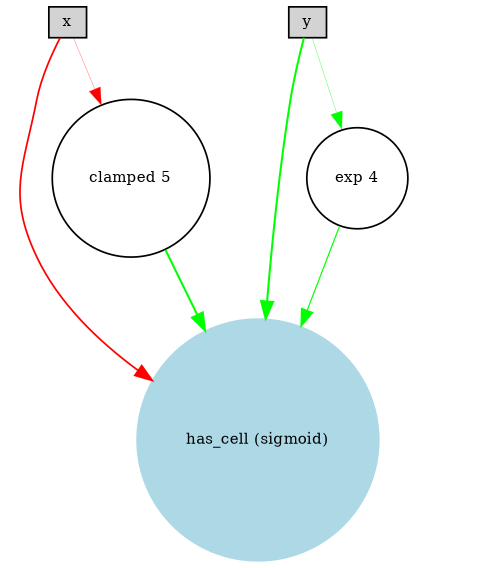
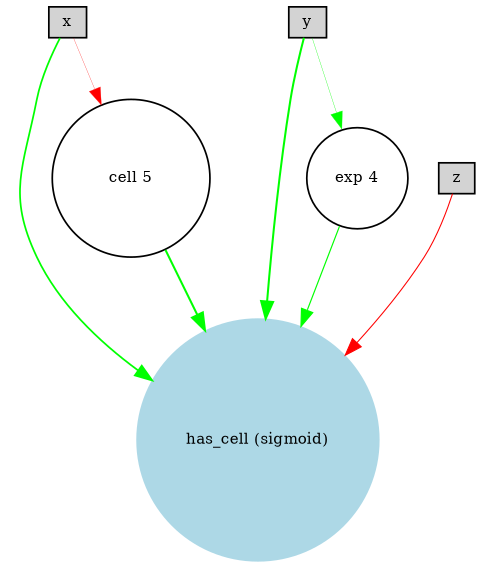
(131, 178) -> (131, 178)
none -> (457, 178)
(24, 222) -> (24, 222)
